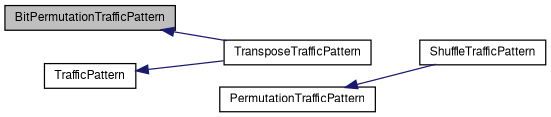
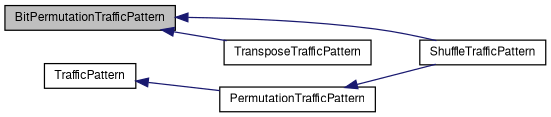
none -> (313, 23)
(186, 65) -> (184, 87)
